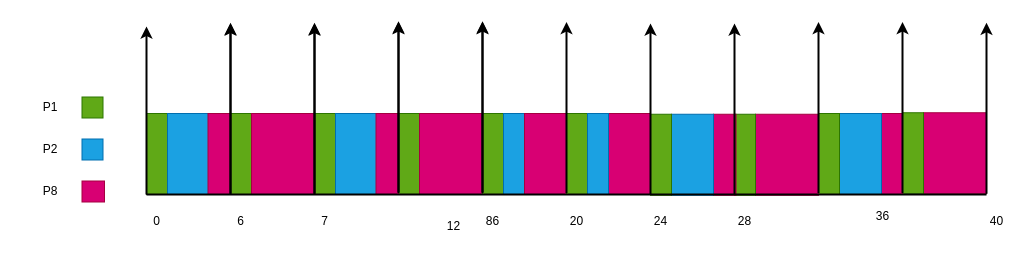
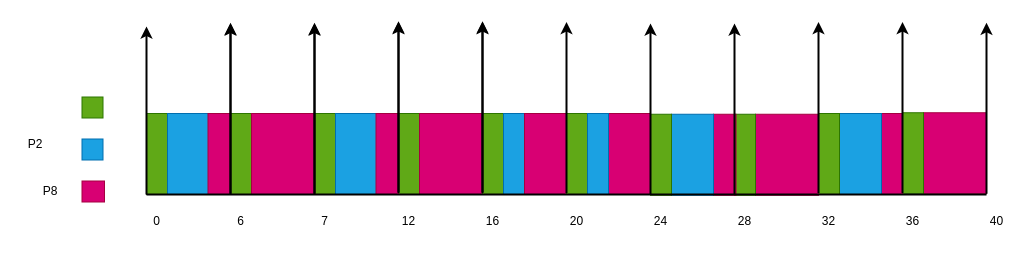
(51, 108) -> none
(51, 150) -> (36, 145)
(883, 217) -> (913, 222)
(493, 222) -> (493, 222)
none -> (829, 222)
(454, 227) -> (409, 222)
